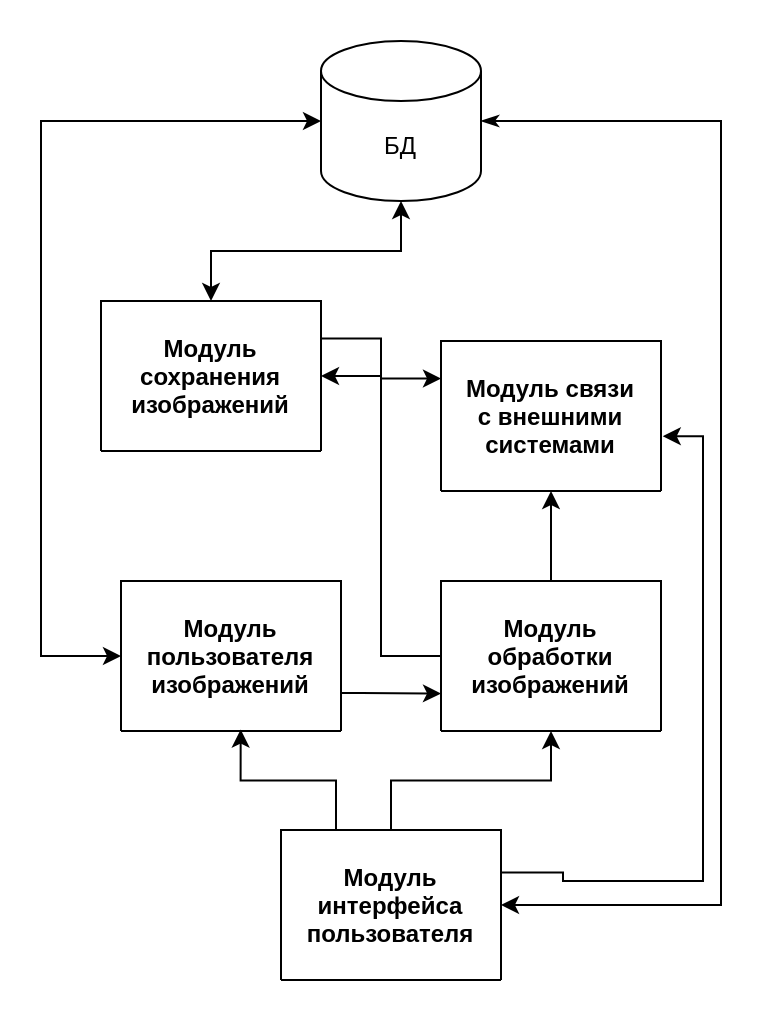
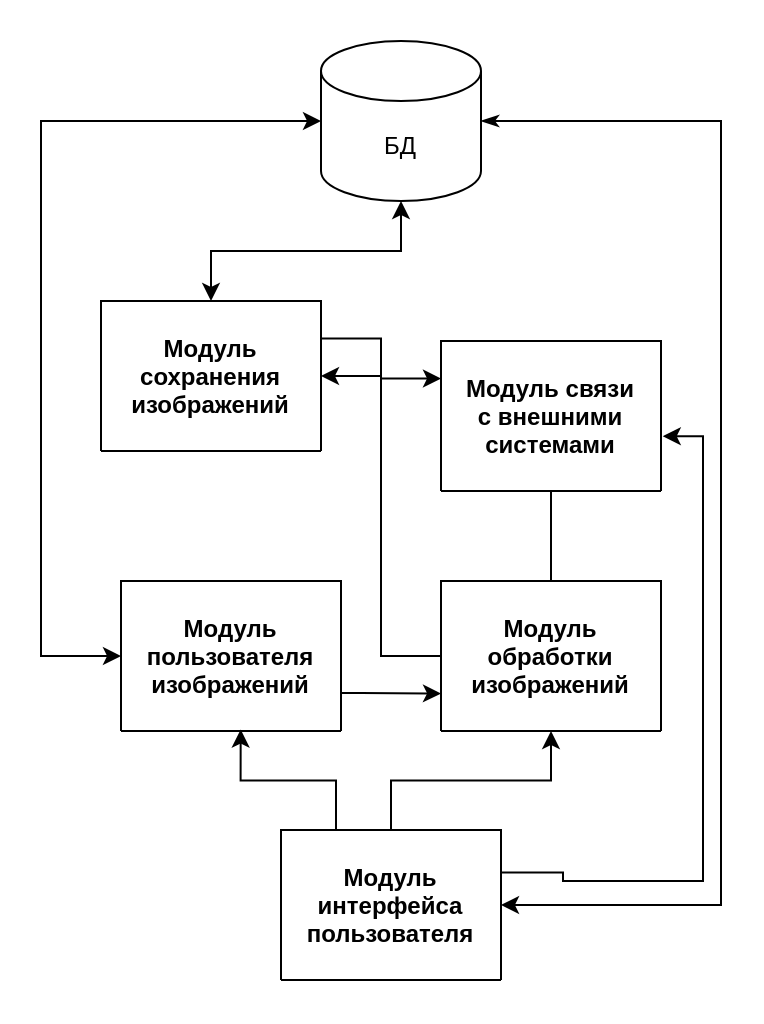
(551, 506) -> (551, 501)
